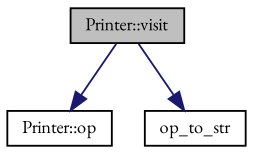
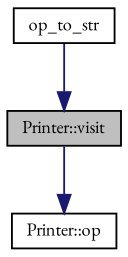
(156, 69) -> (64, 68)
